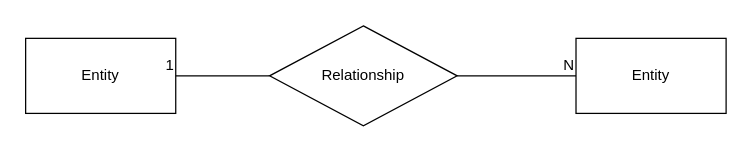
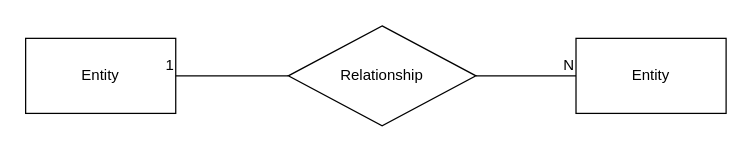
(363, 76) -> (382, 76)
